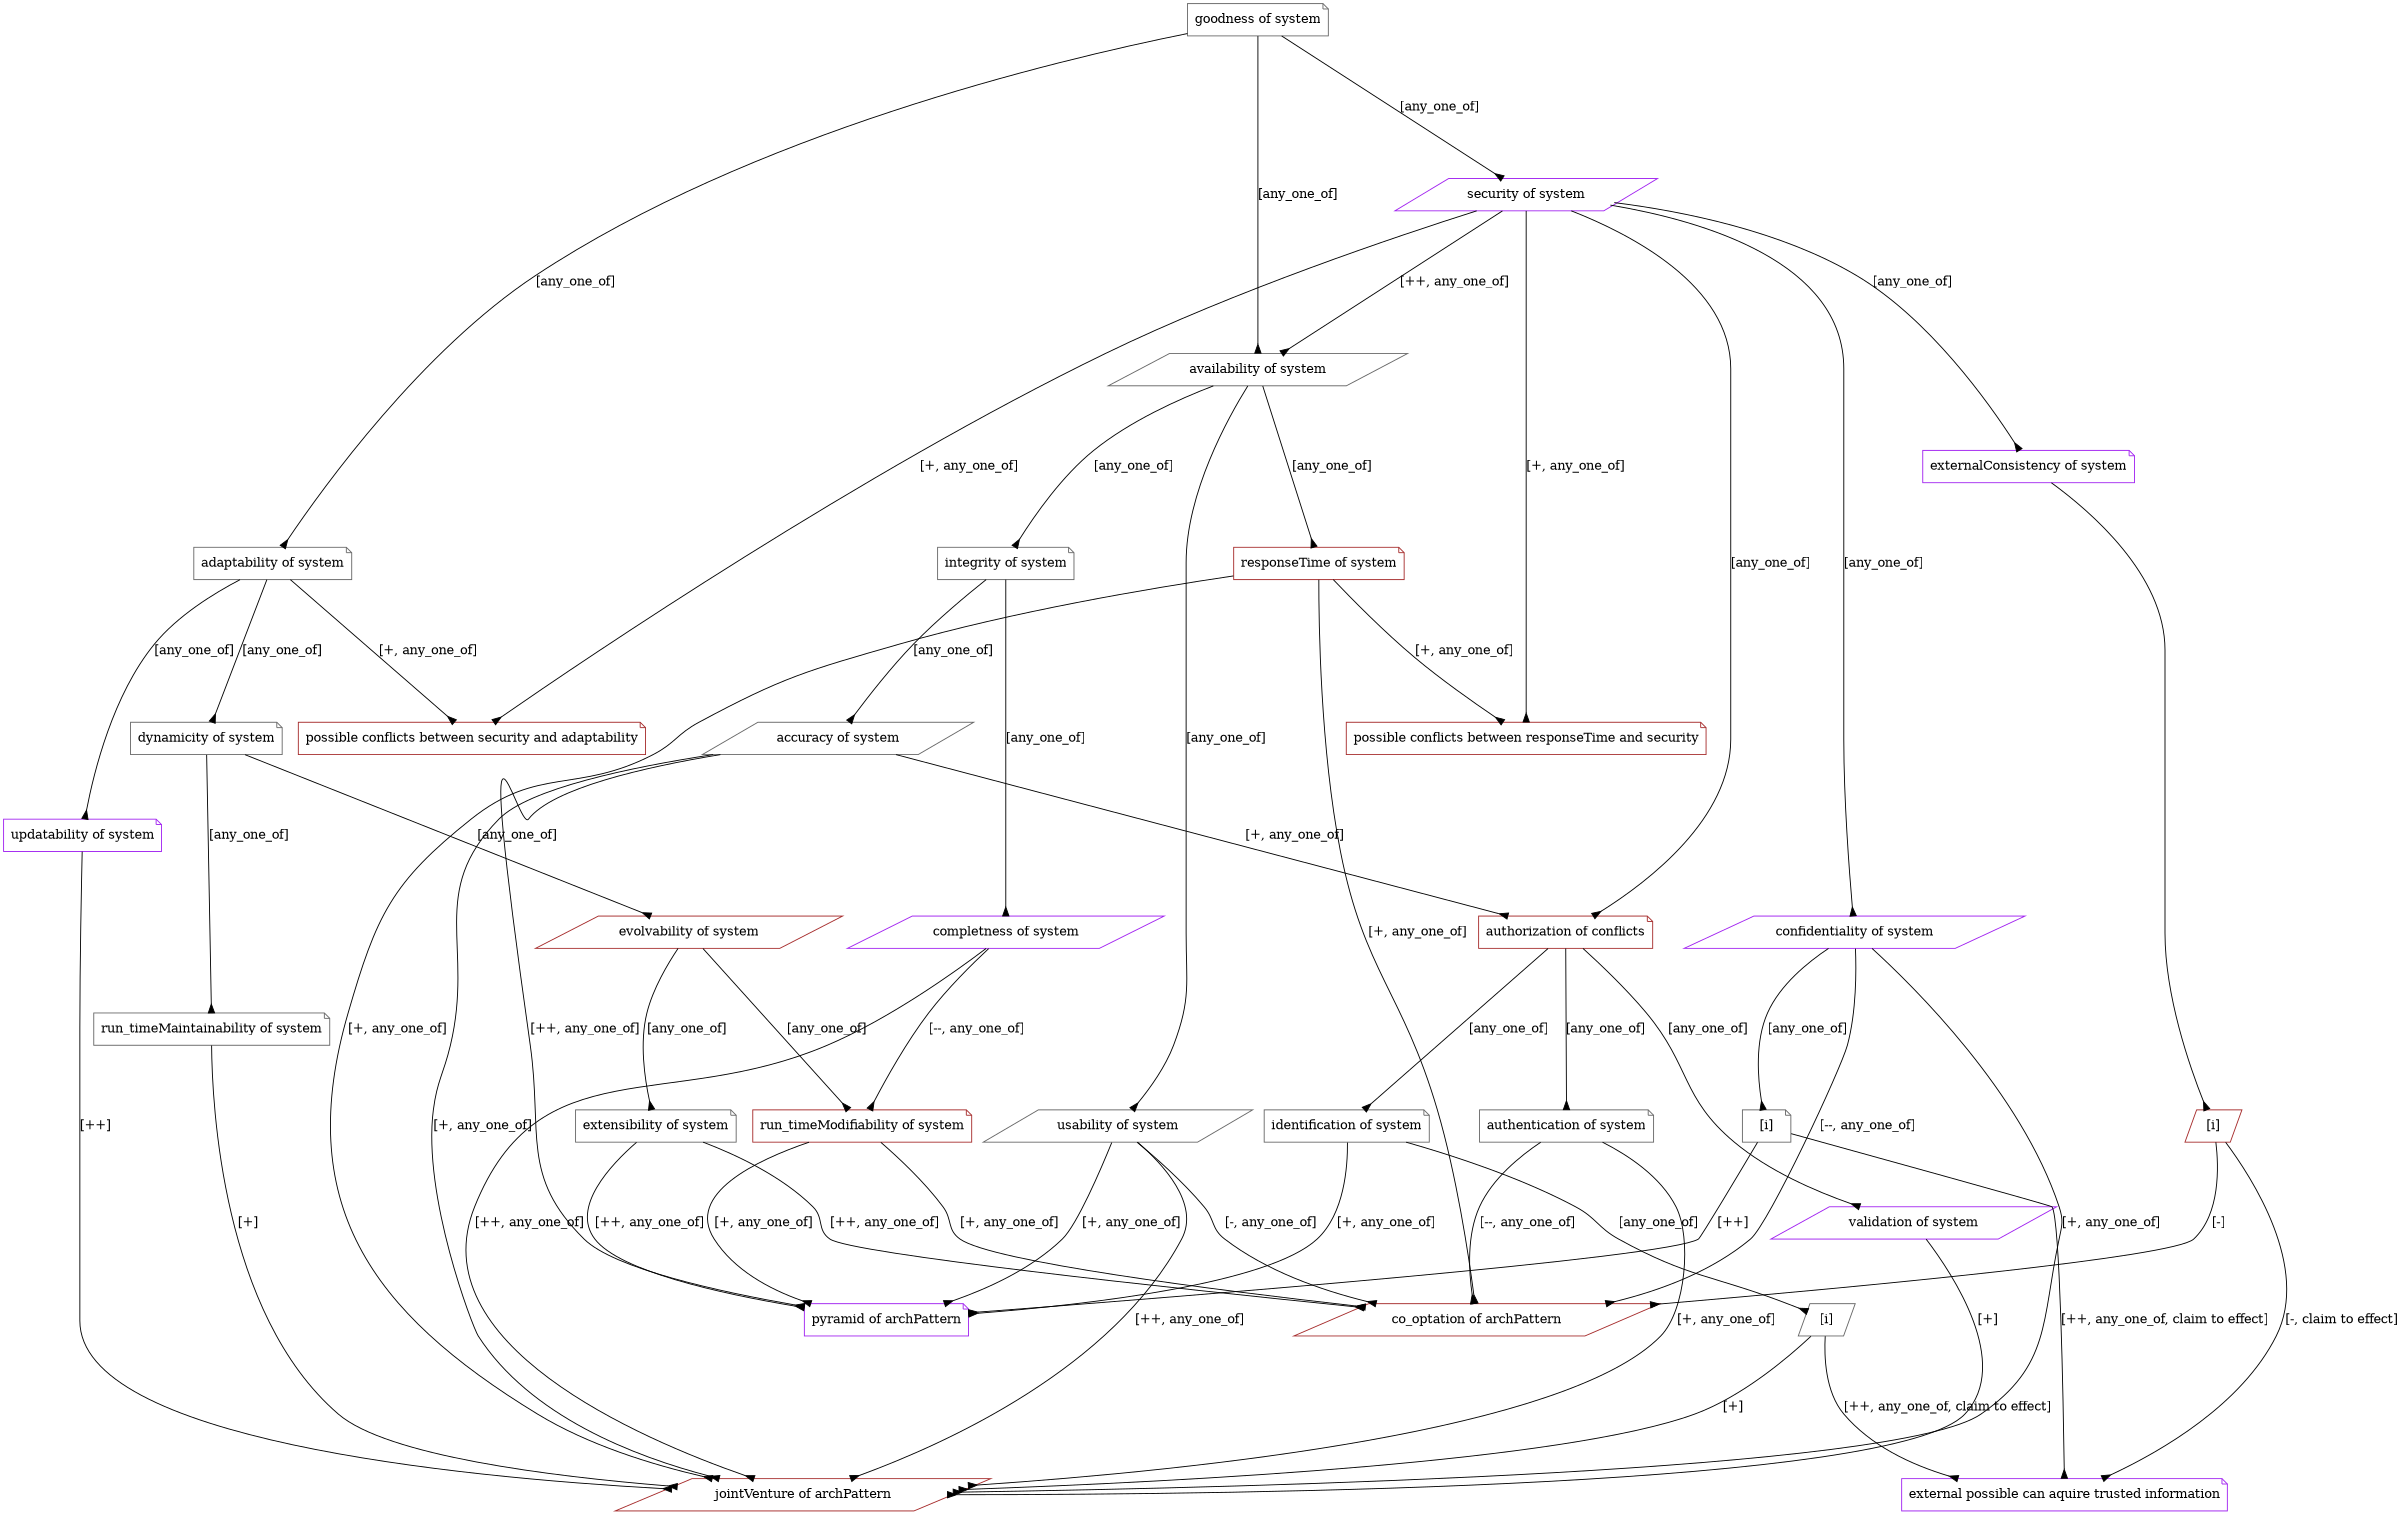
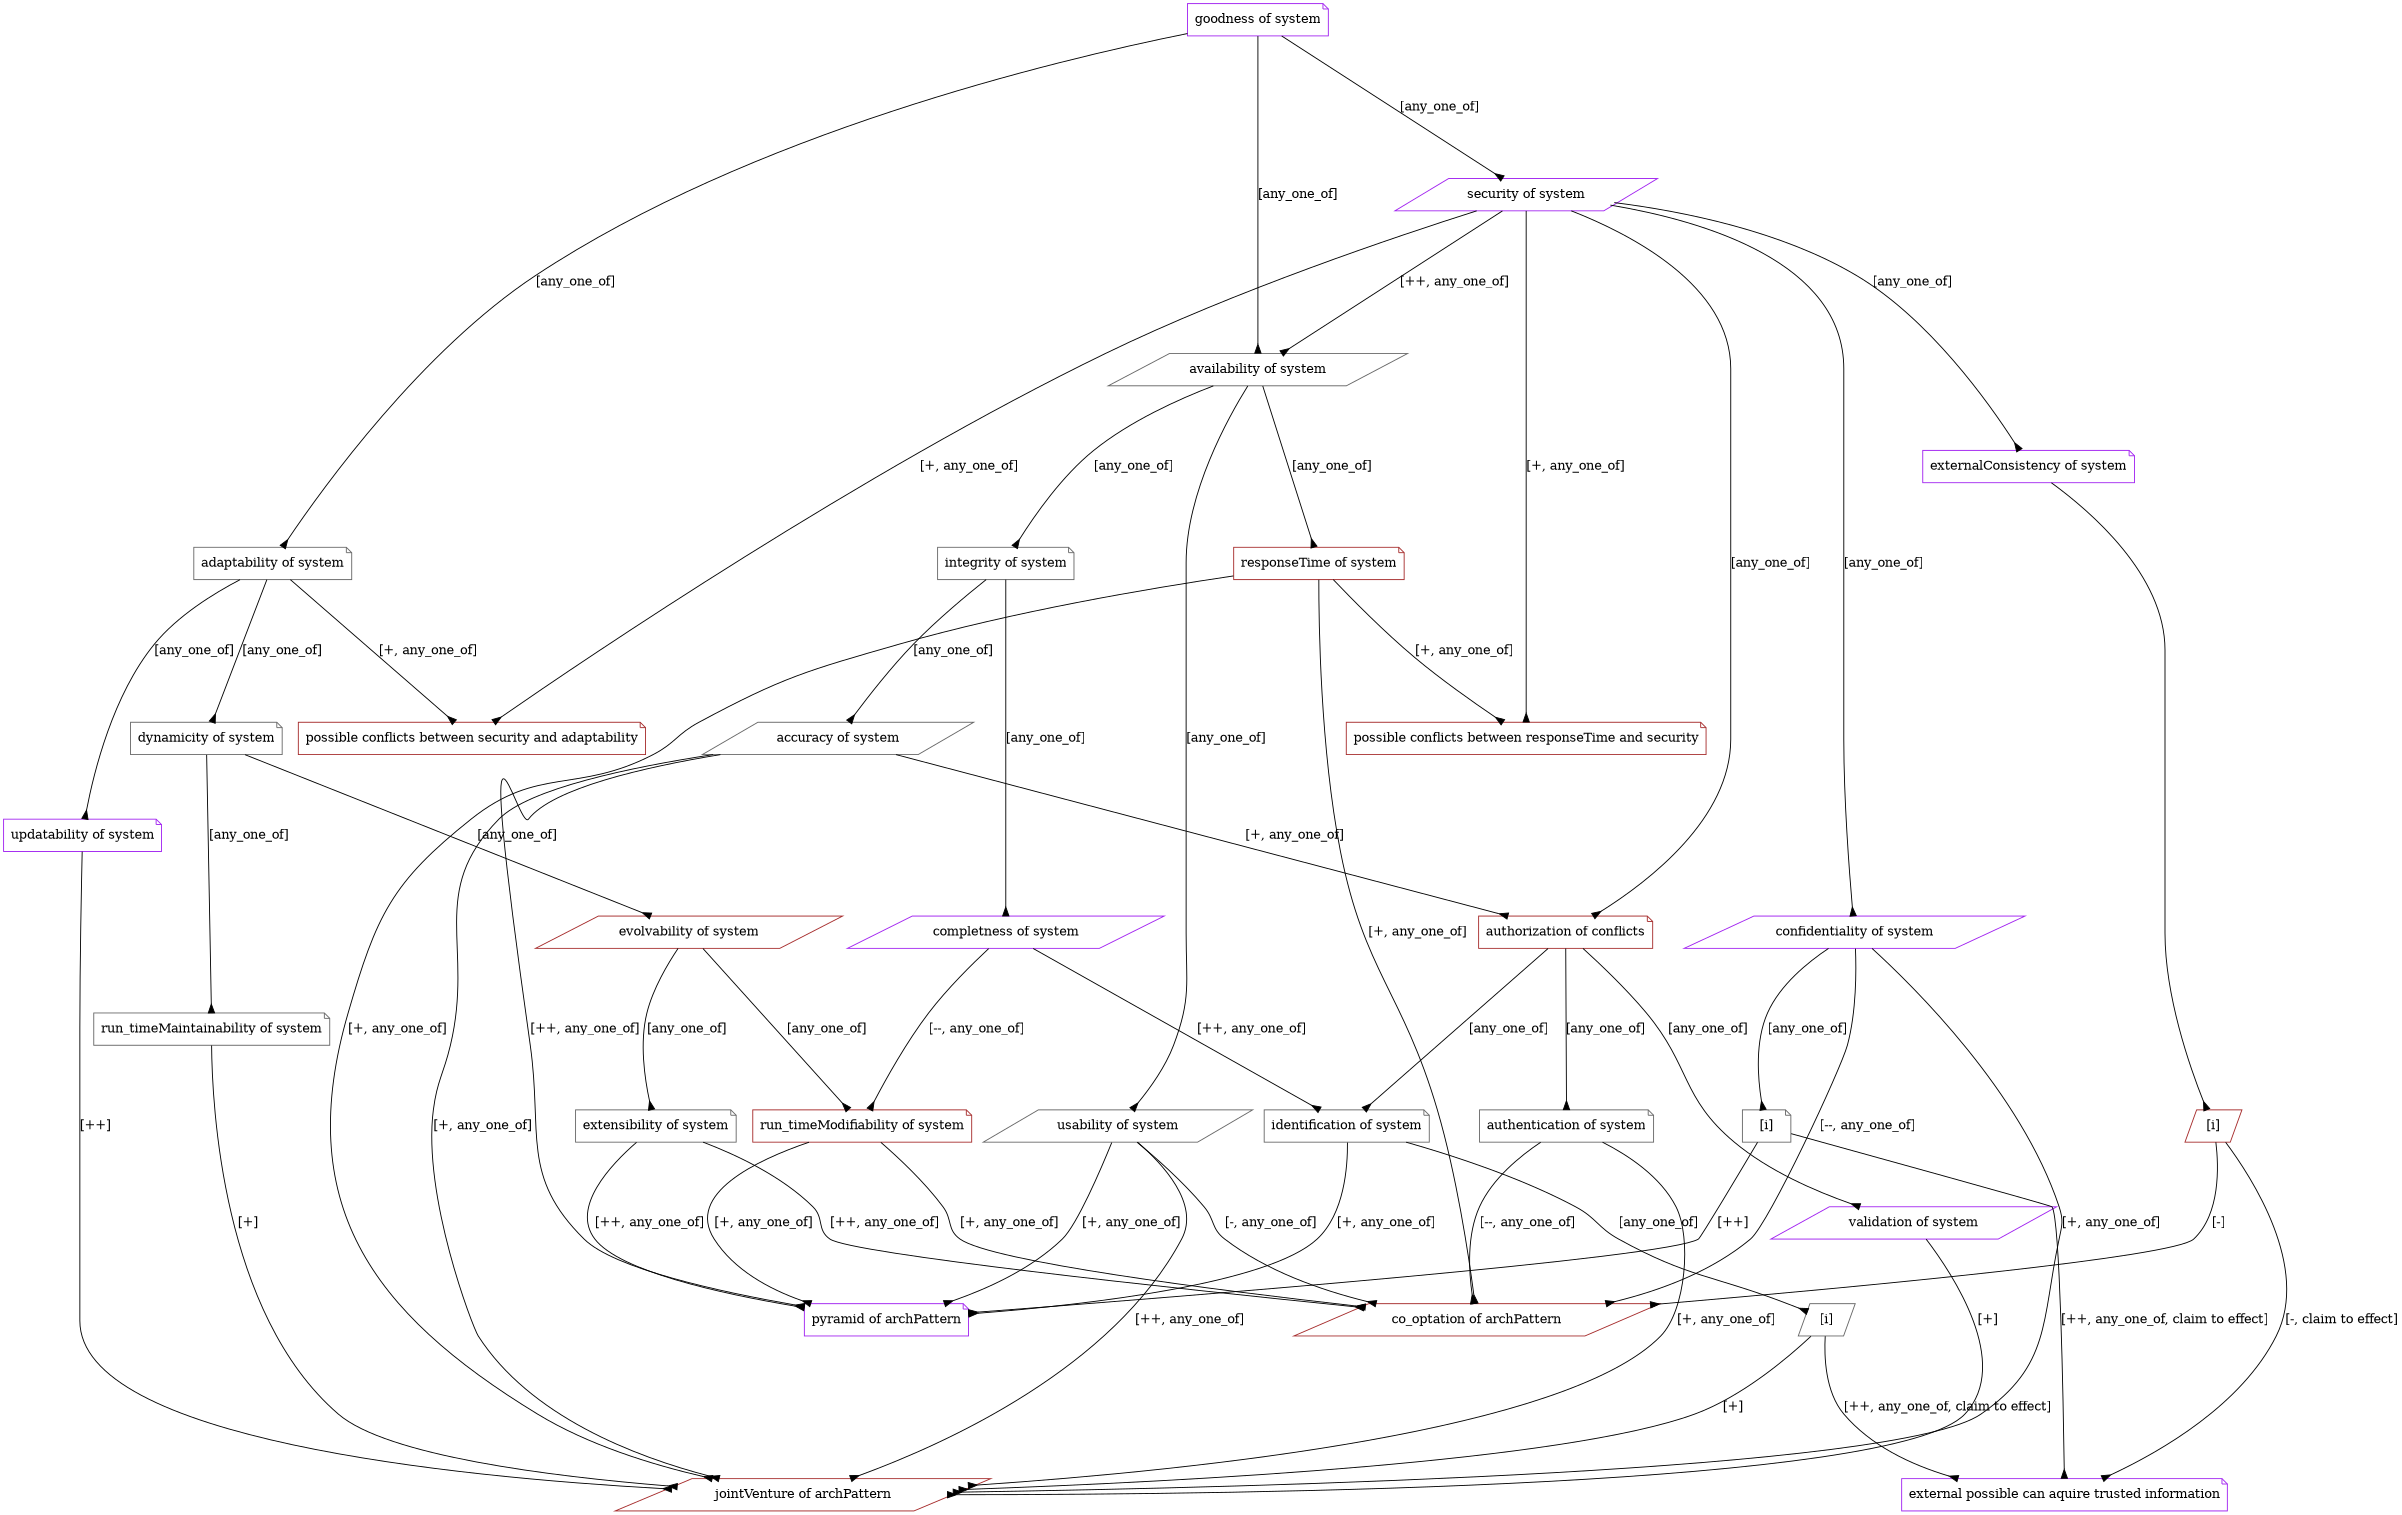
(1258, 20) -> (1258, 20)
(523, 1136) -> (1172, 1027)
